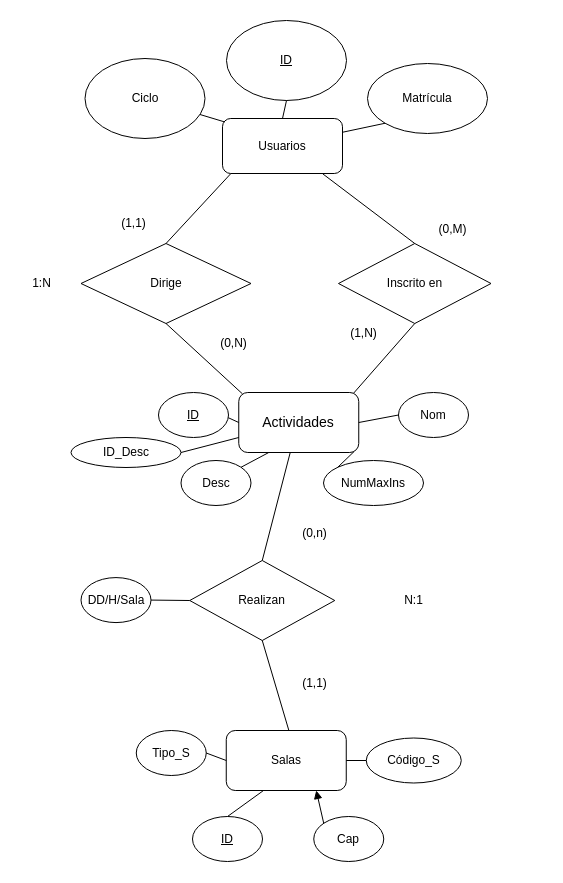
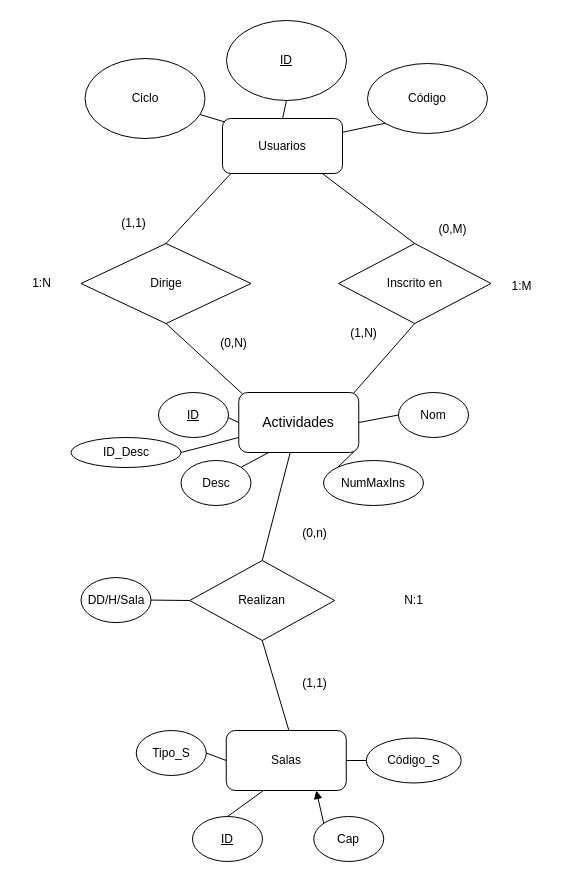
(428, 99) -> (428, 99)
none -> (521, 287)
